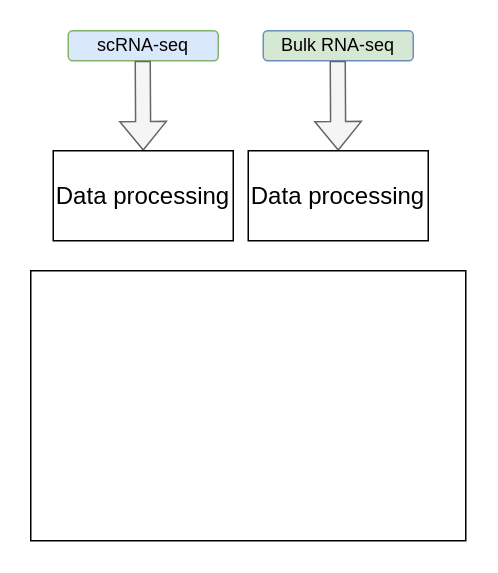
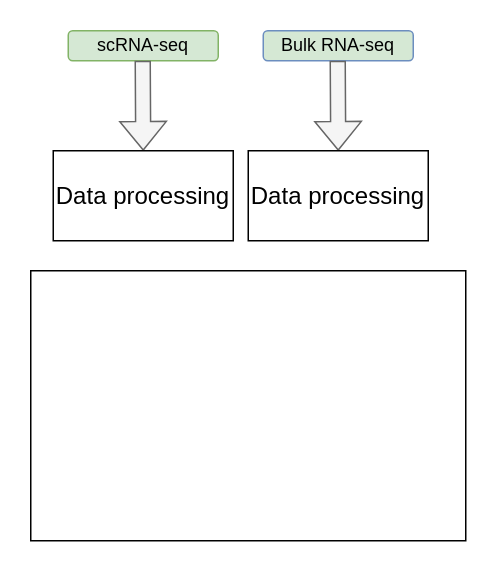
(143, 46) -> (143, 46)
